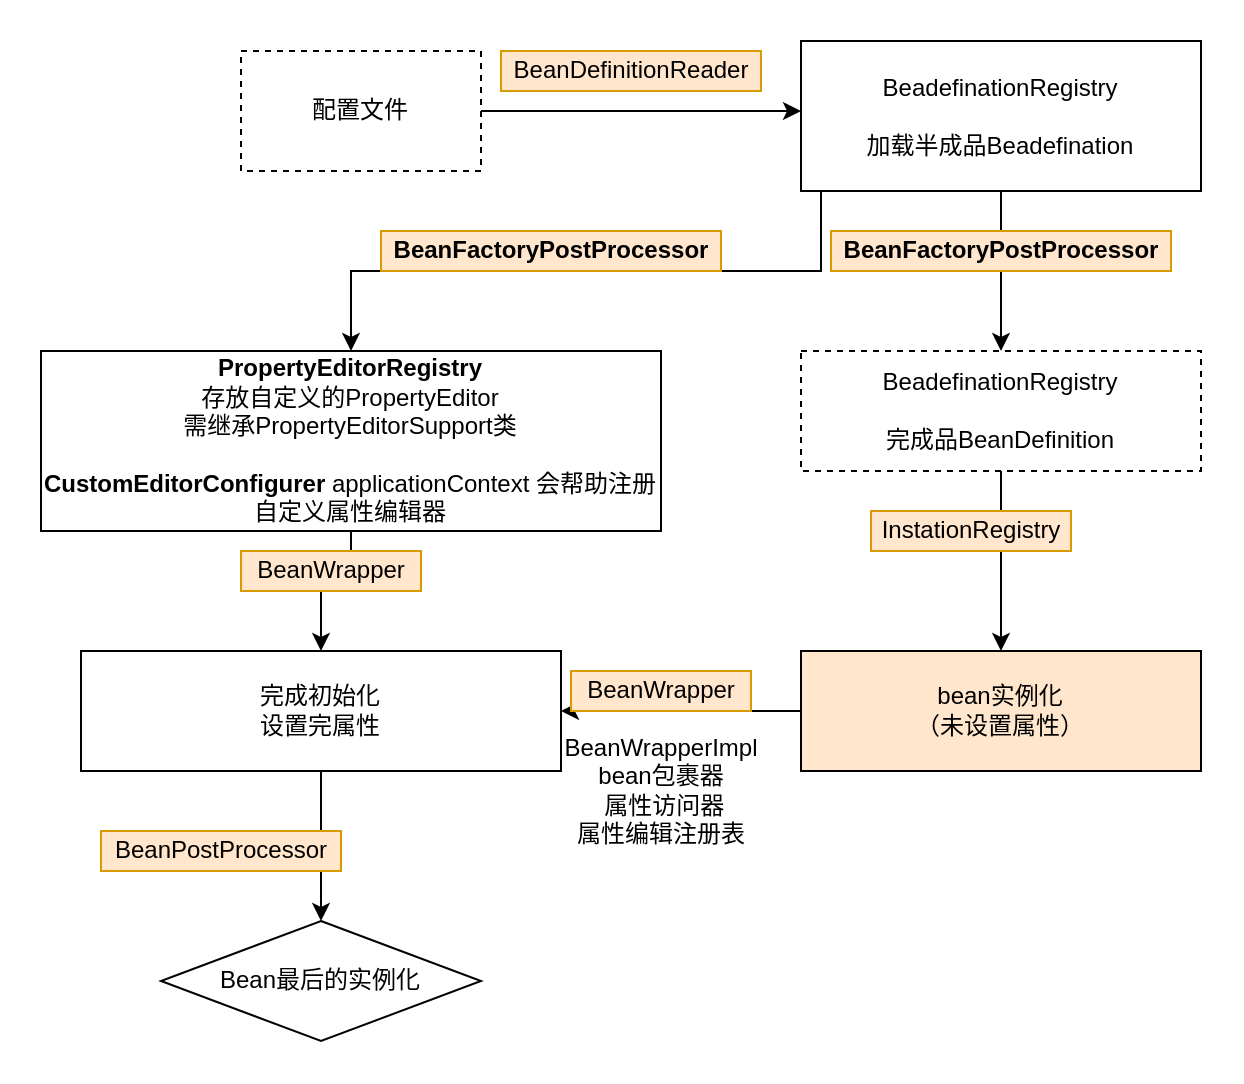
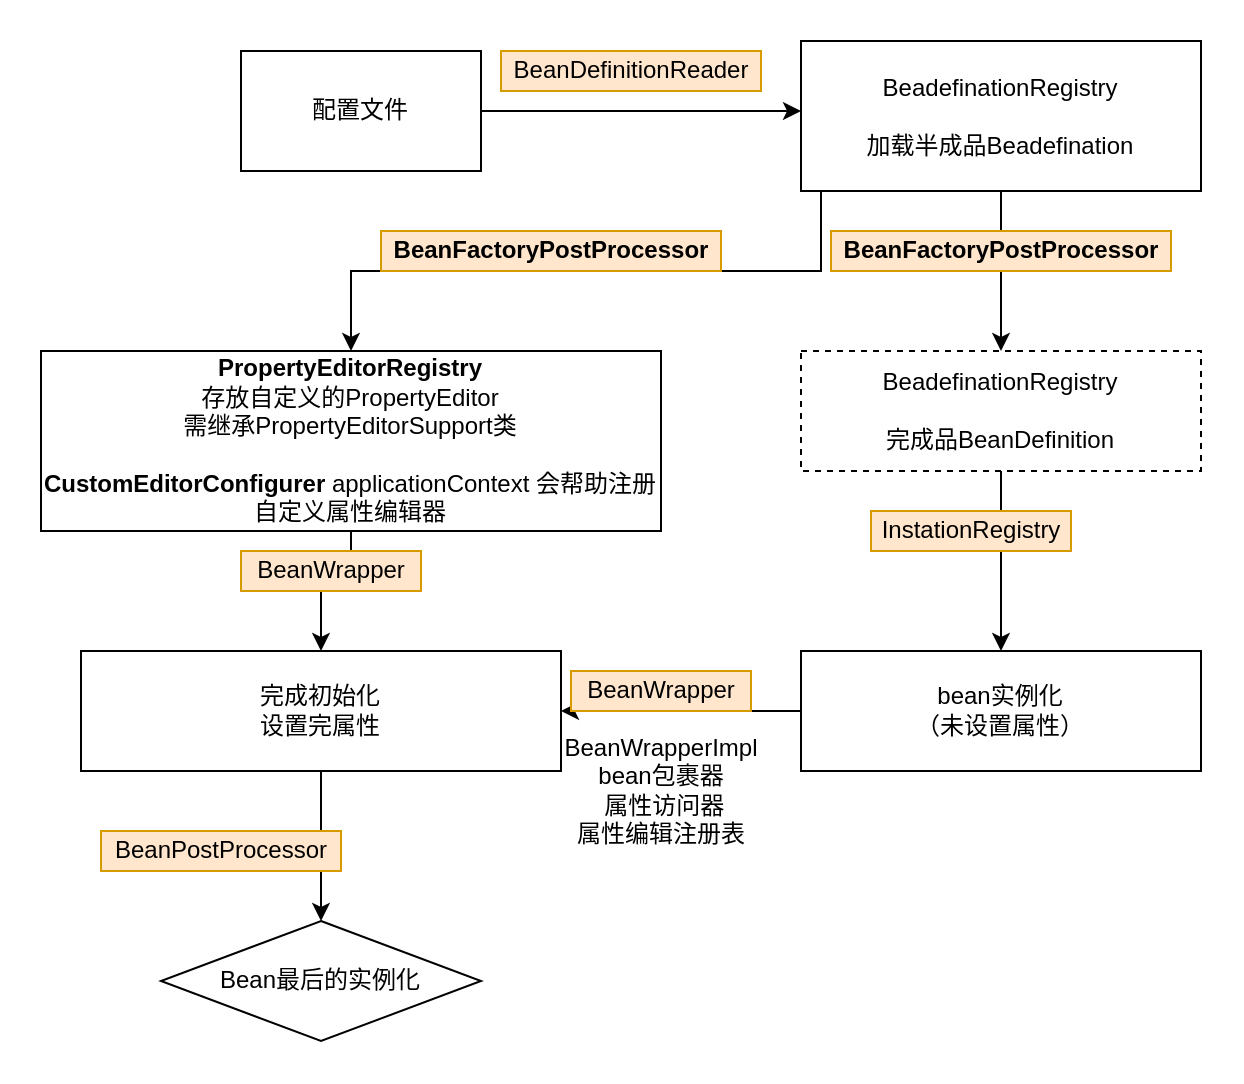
(361, 111) -> (361, 111)
(1001, 711) -> (1001, 711)
